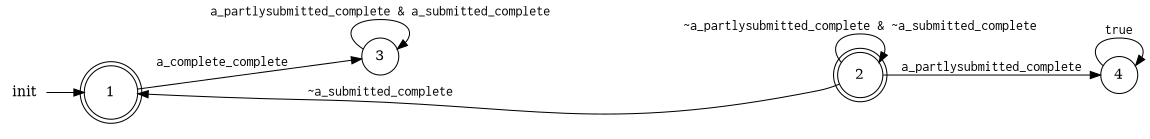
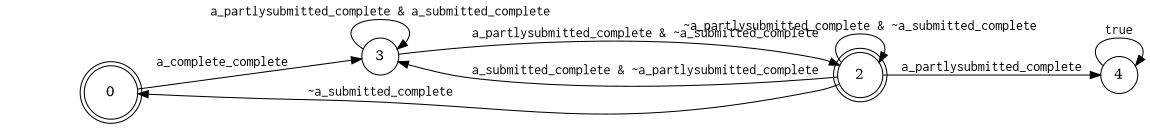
none -> (615, 41)
none -> (622, 86)
(25, 92) -> none
(111, 92) -> (111, 92)
